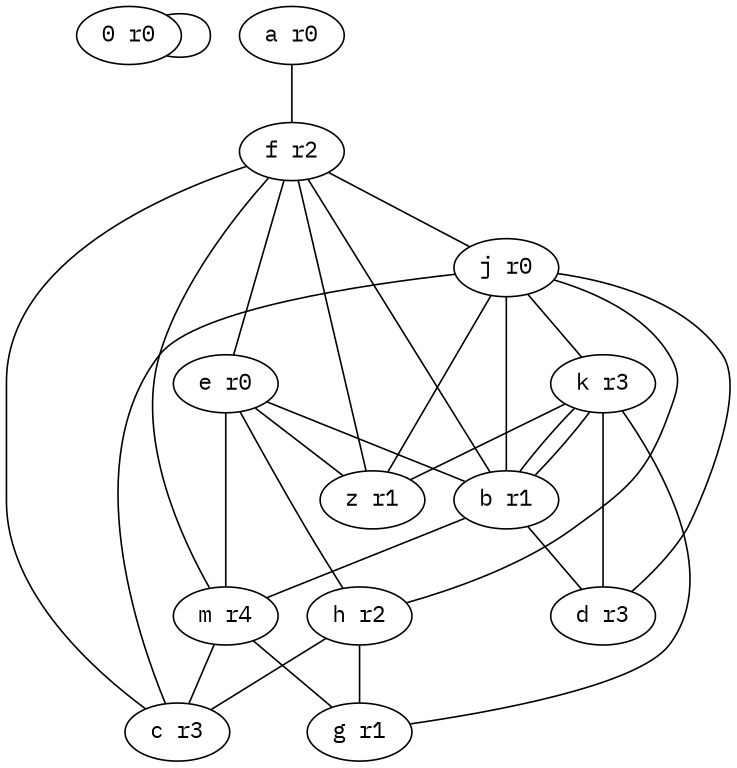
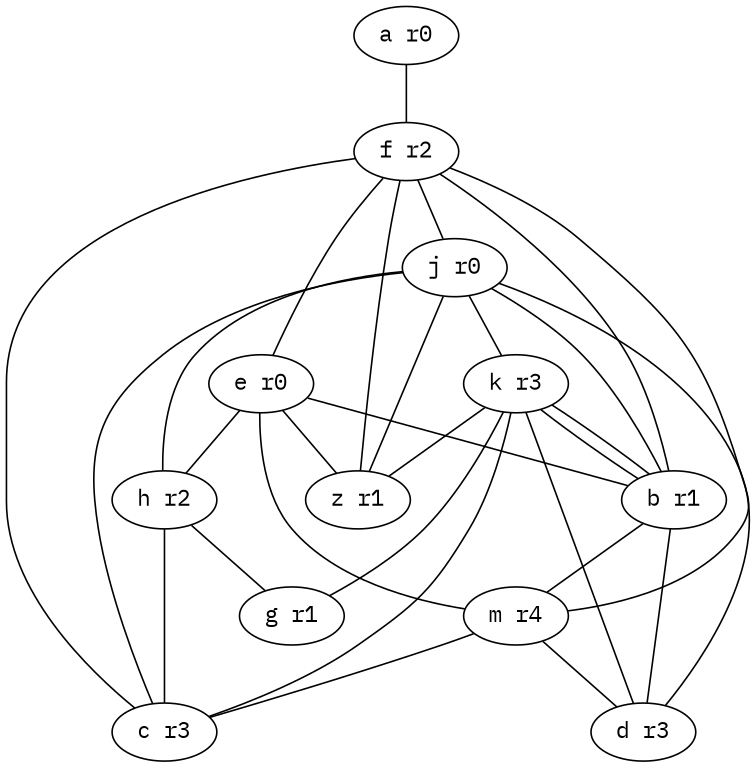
(129, 35) -> none
none -> (406, 609)
(293, 674) -> (580, 674)
